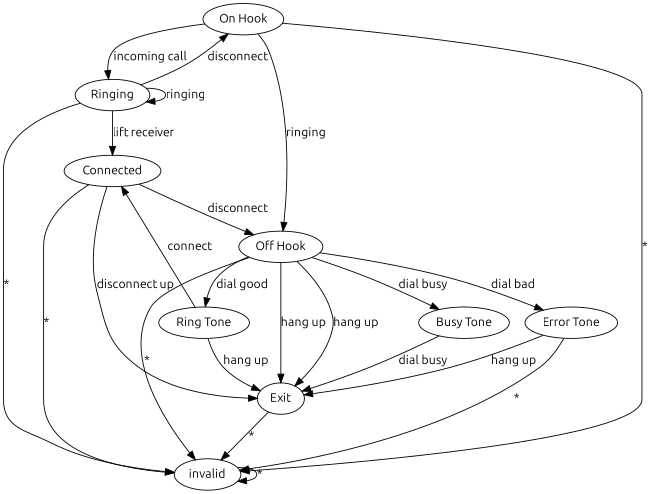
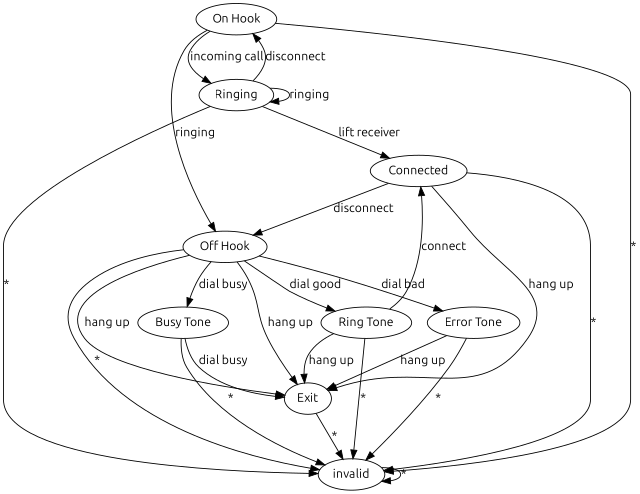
(136, 285) -> (551, 285)
none -> (359, 394)
none -> (232, 416)
